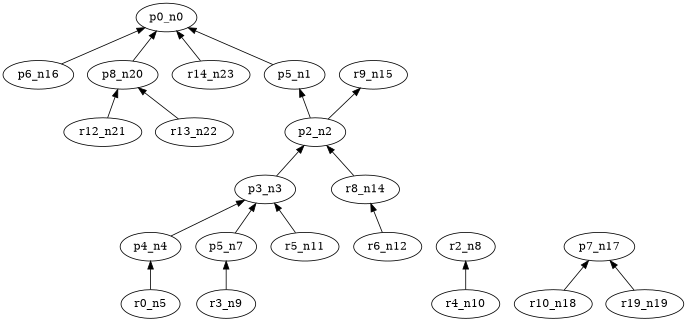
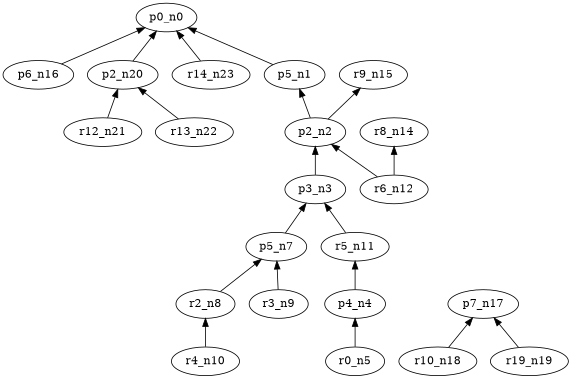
(123, 75) -> (123, 75)
(343, 164) -> (358, 163)
(204, 220) -> (355, 279)
none -> (238, 278)
